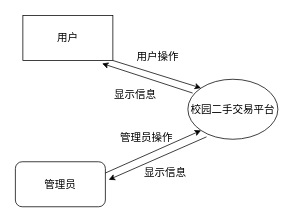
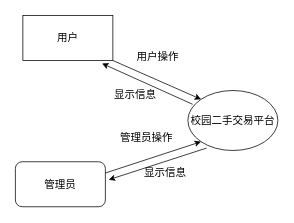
(233, 109) -> (233, 120)
